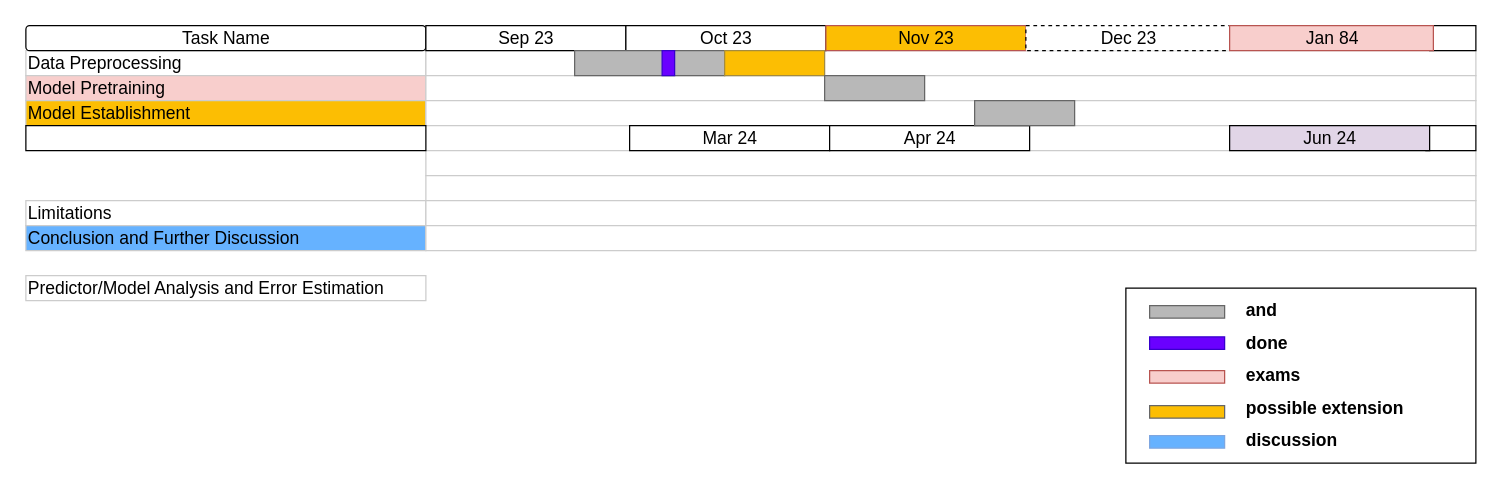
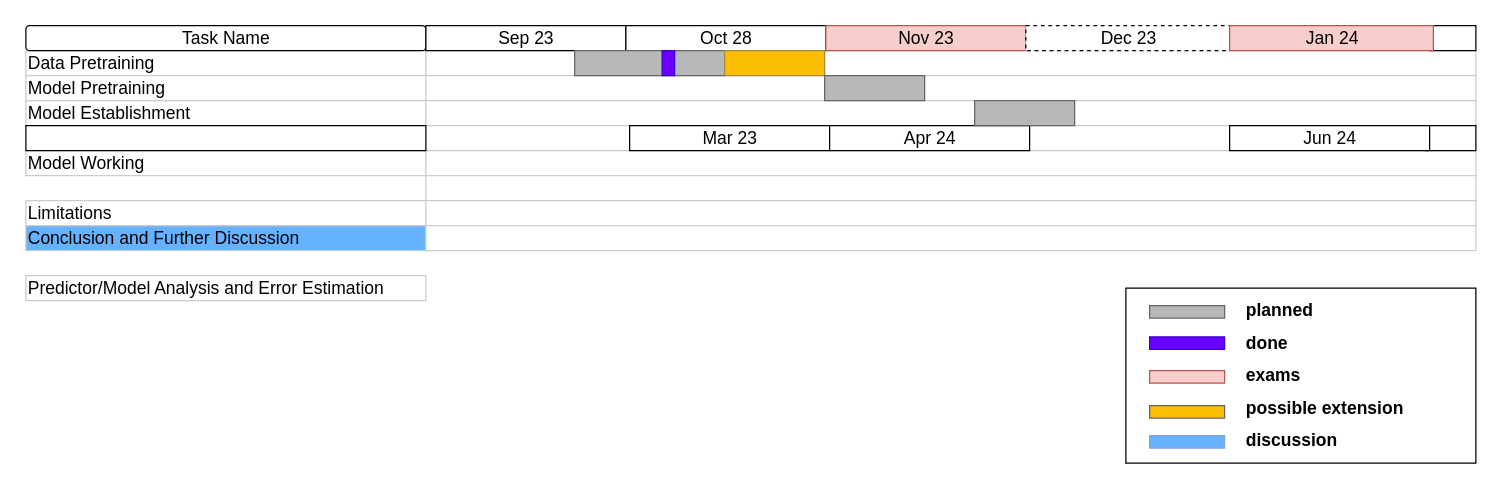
(726, 38) -> (726, 38)
(926, 38) -> (926, 38)
(1333, 38) -> (1333, 38)
(112, 63) -> (100, 63)
(226, 88) -> (226, 88)
(226, 113) -> (226, 113)
(730, 138) -> (730, 138)
(1329, 138) -> (1329, 138)
none -> (226, 163)
(1301, 376) -> (1301, 376)
